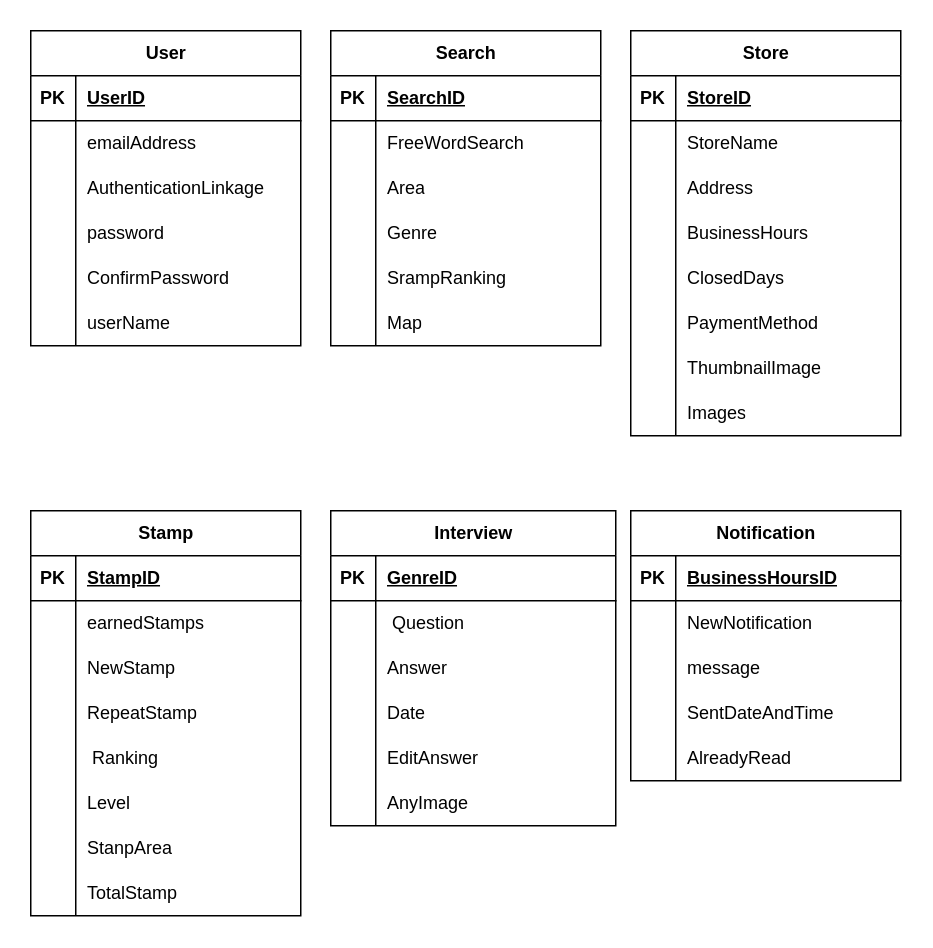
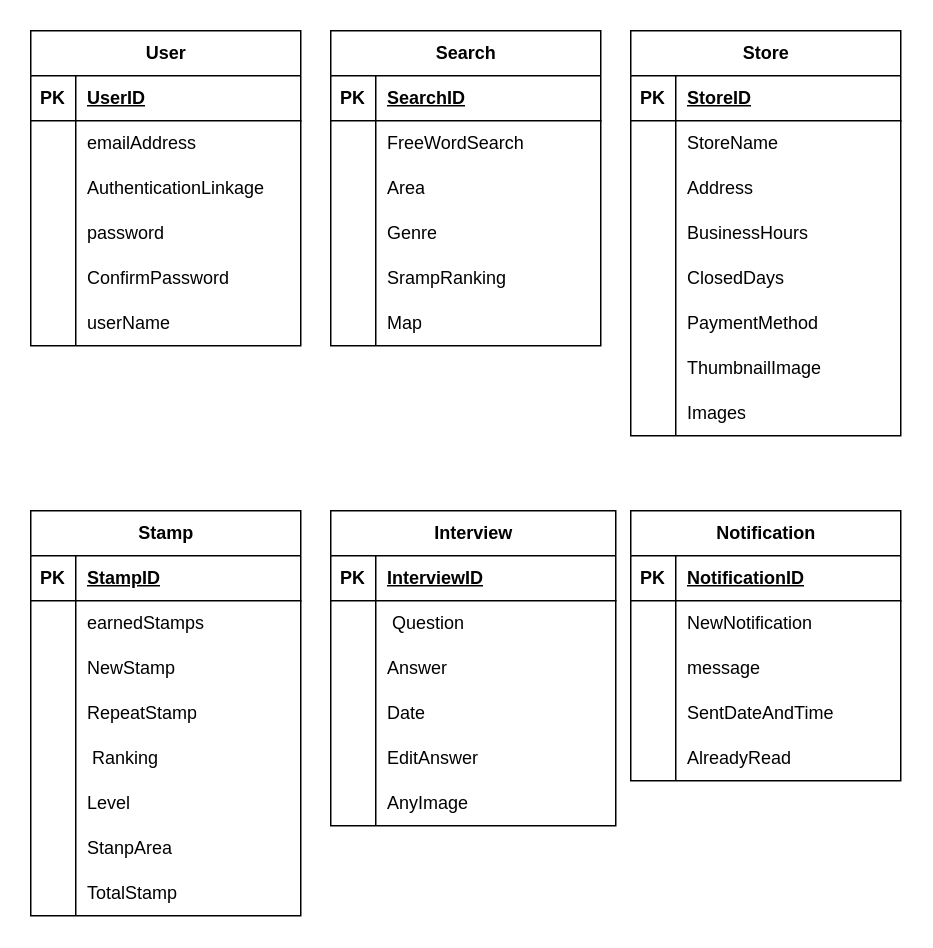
(423, 578) -> (441, 578)
(761, 578) -> (751, 578)
